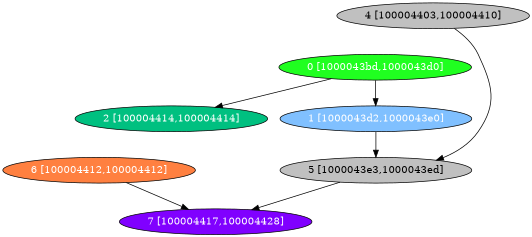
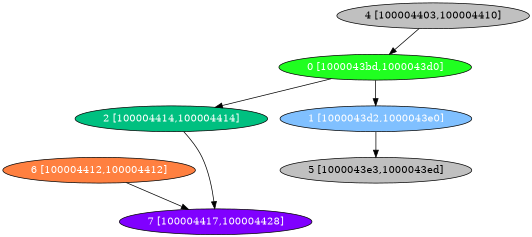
(491, 98) -> (407, 39)
(299, 195) -> (205, 164)
